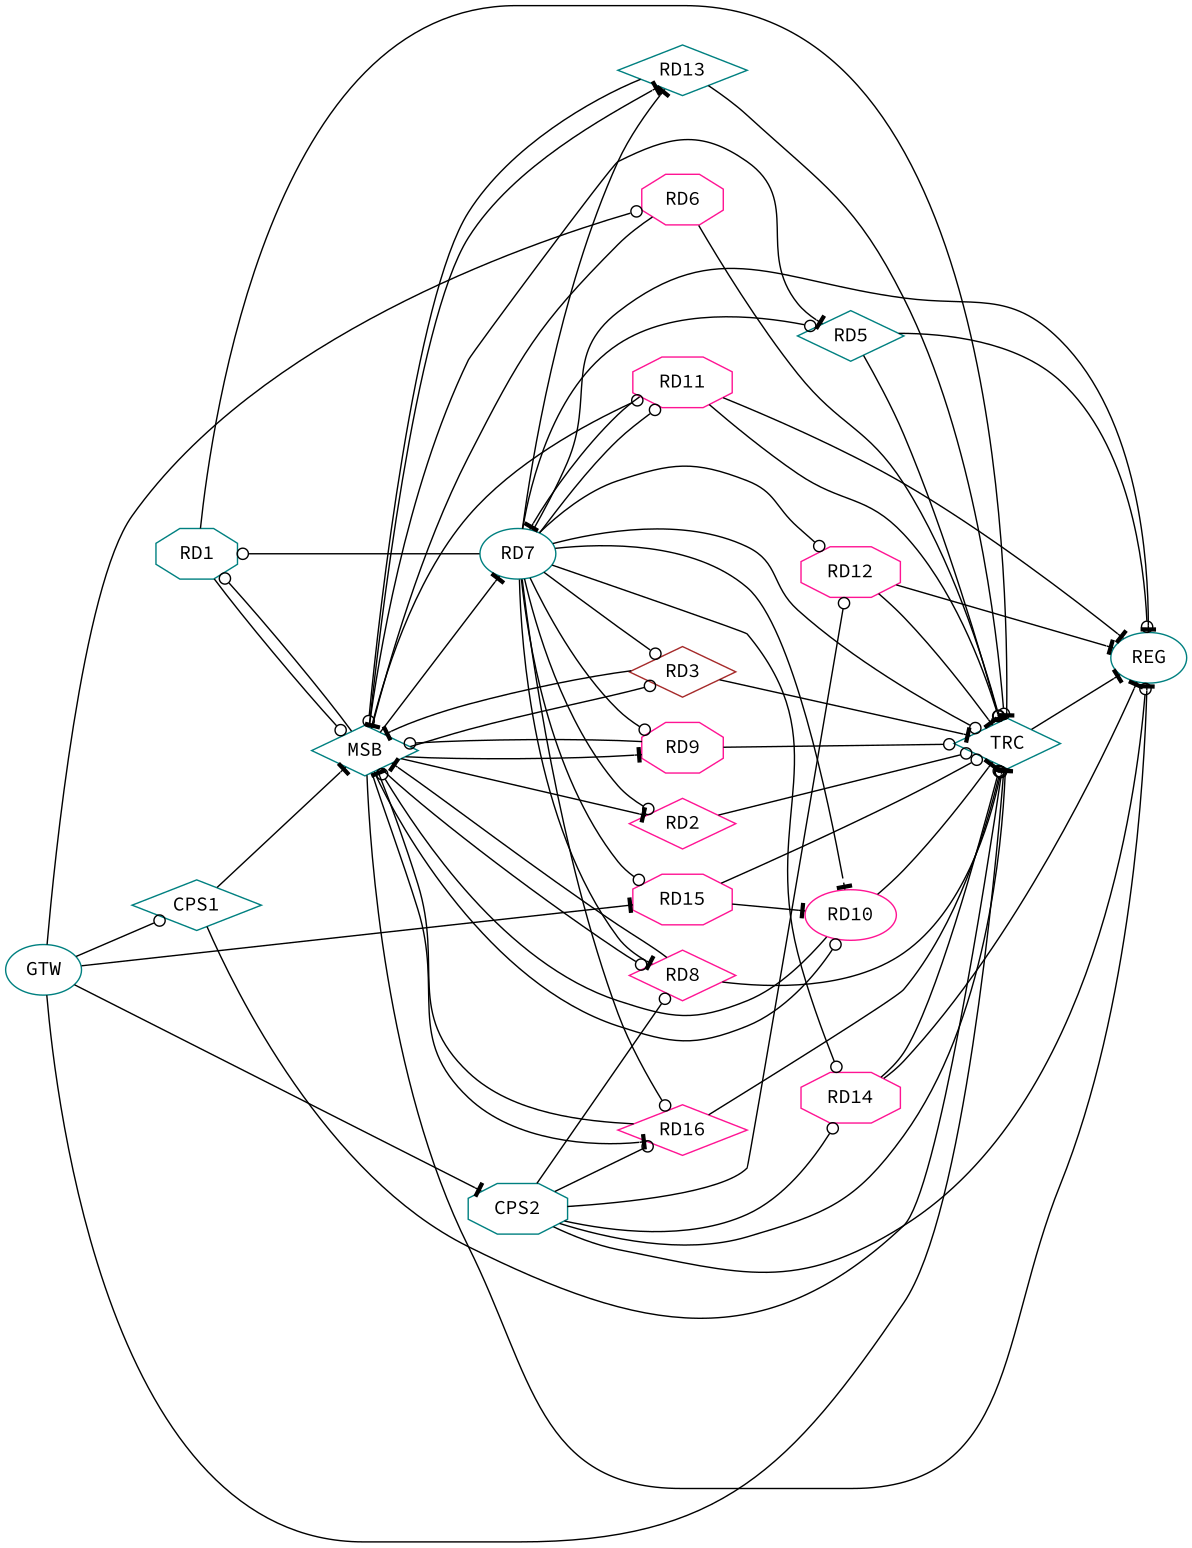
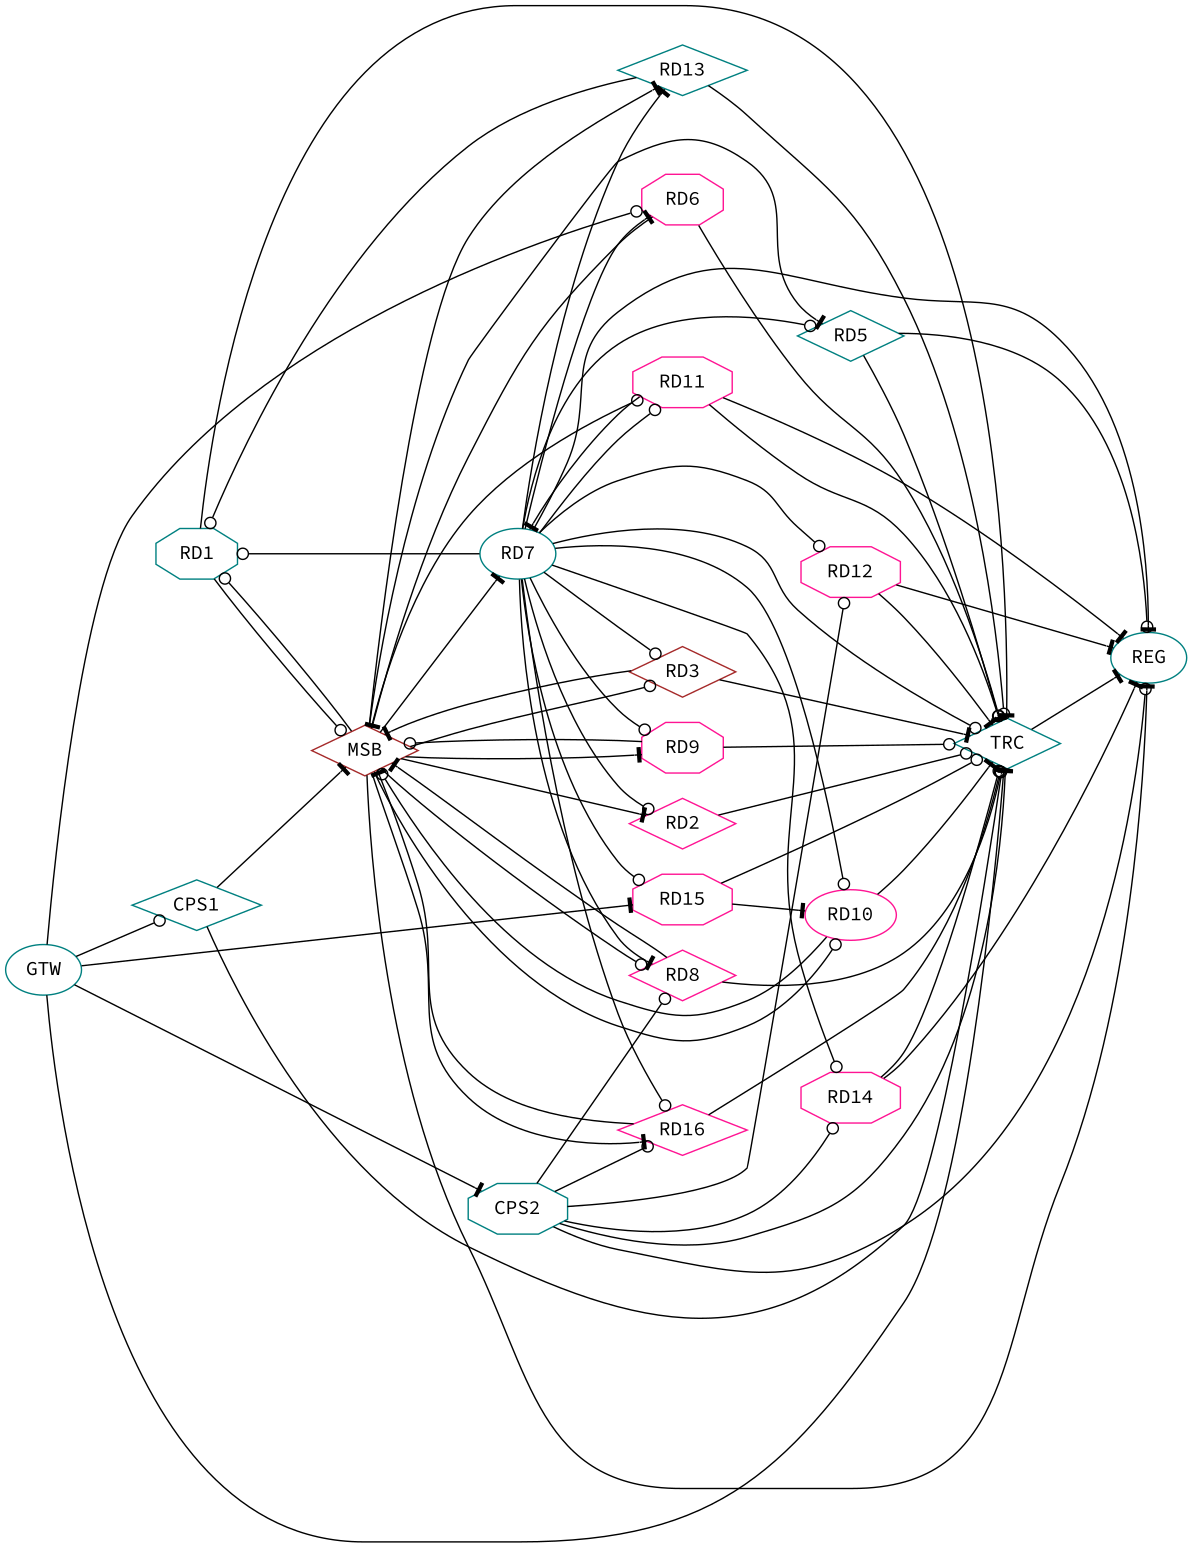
(446, 263) -> (373, 243)
none -> (569, 366)
(776, 633) -> (776, 633)
(365, 751) -> (365, 751)
